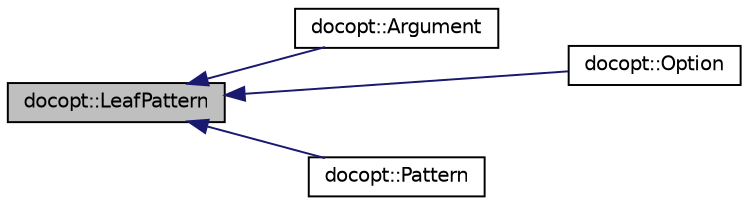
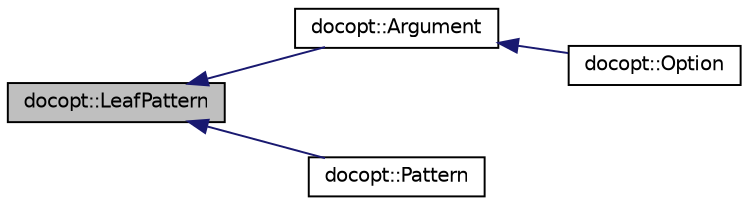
(407, 83) -> (543, 49)
